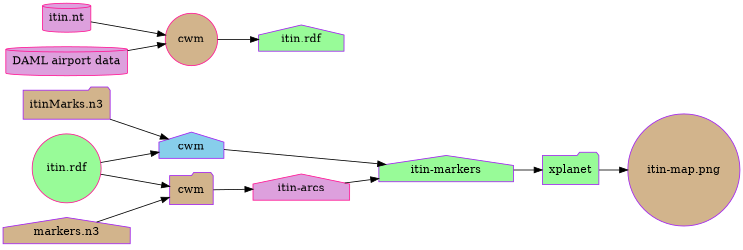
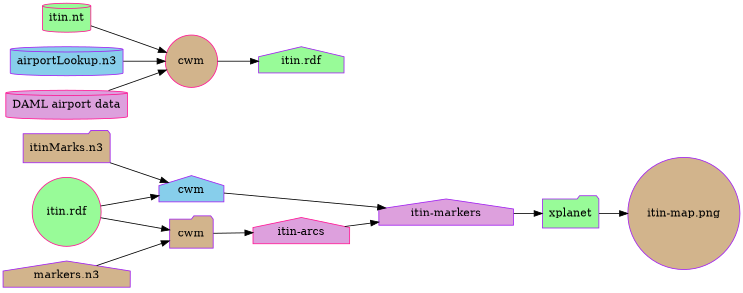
(67, 18) -> (67, 18)
none -> (67, 61)
(446, 170) -> (446, 213)
